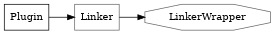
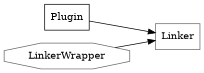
(129, 17) -> (132, 45)
